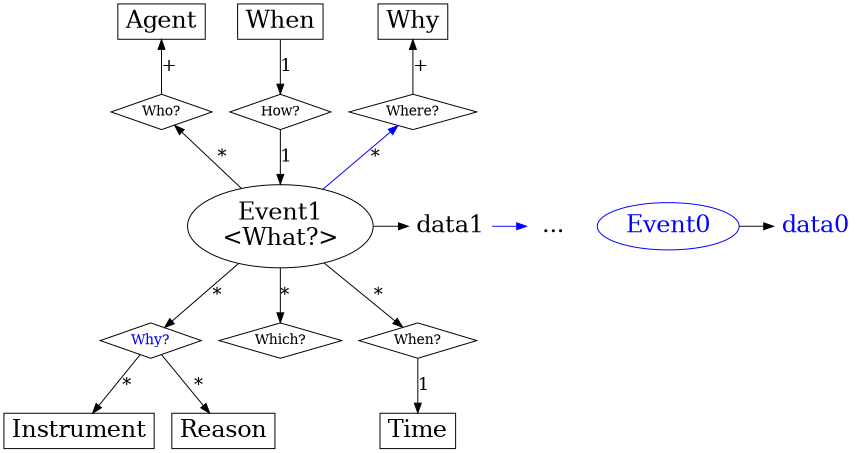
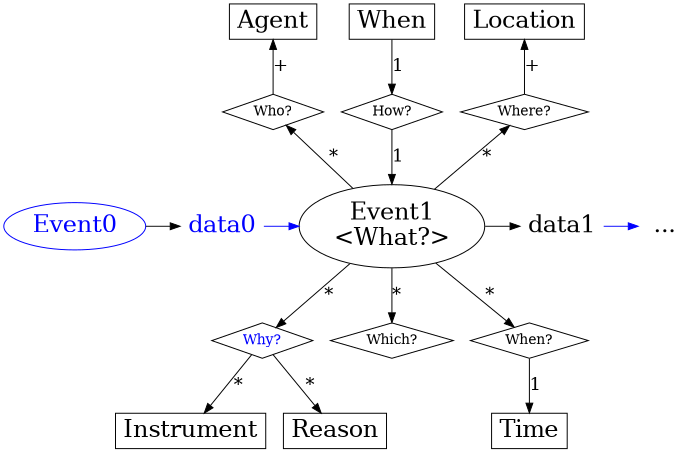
(413, 22) -> (524, 22)
(357, 161) -> (468, 161)
none -> (276, 226)
